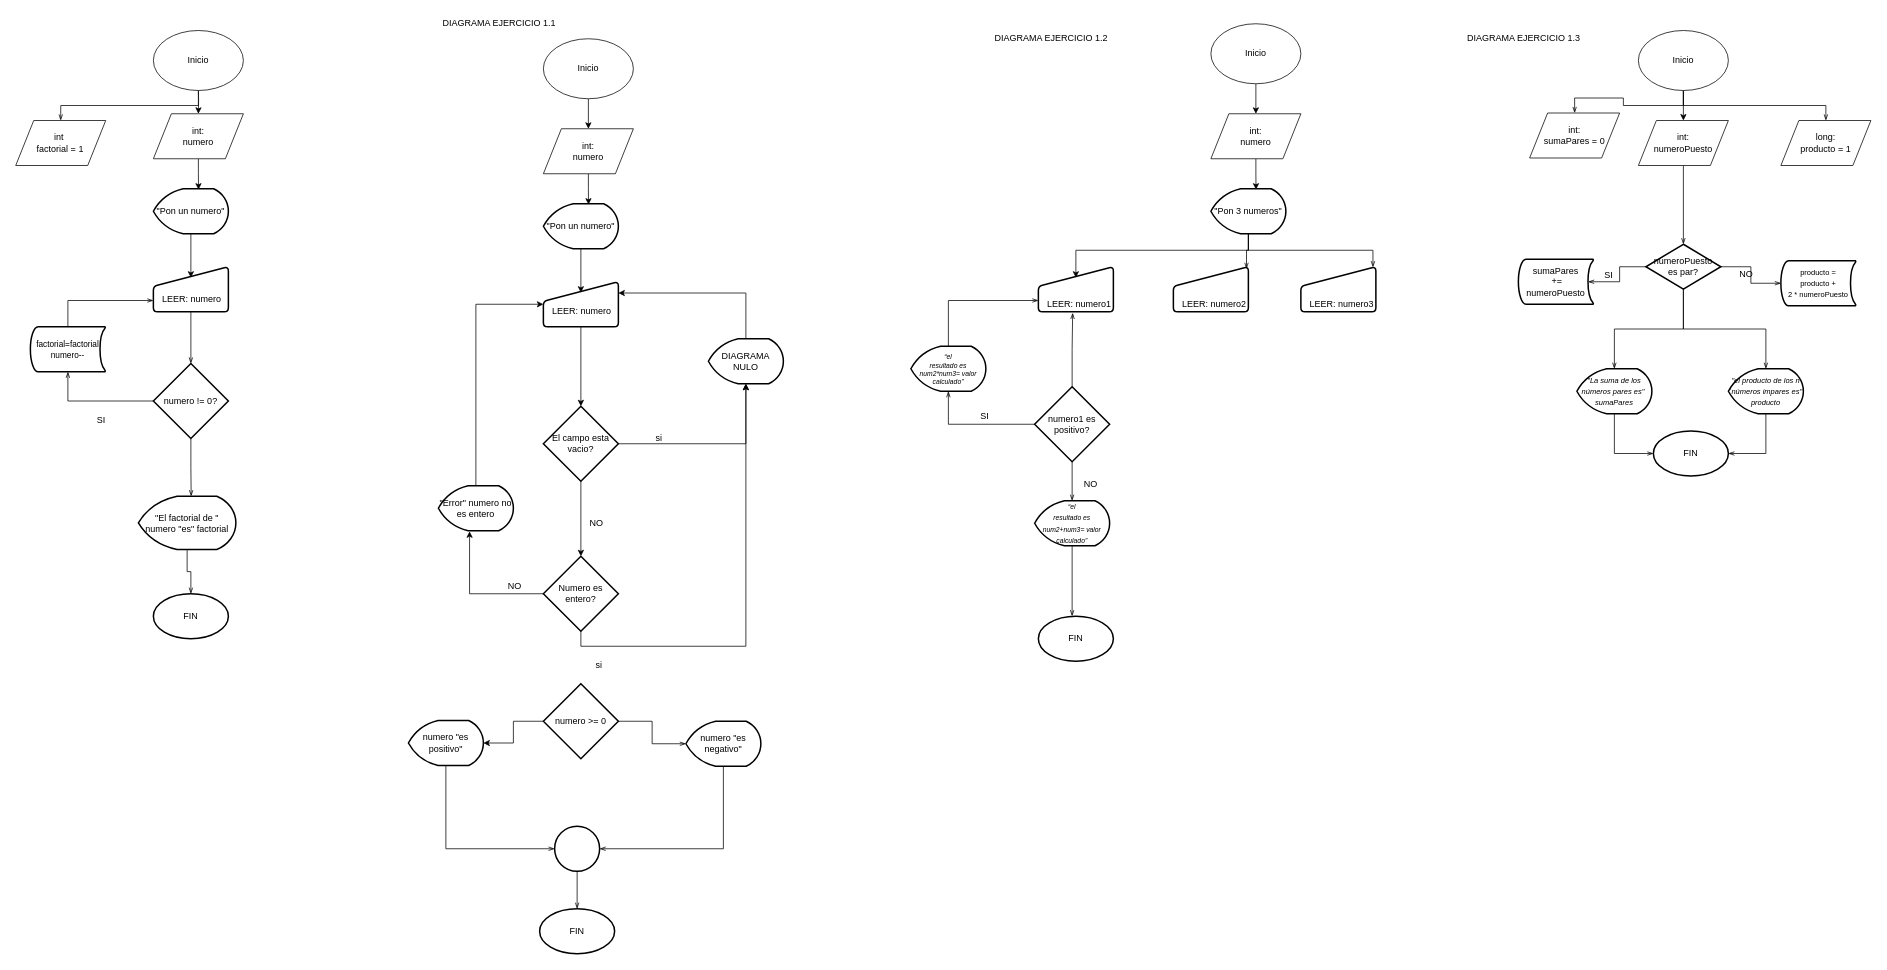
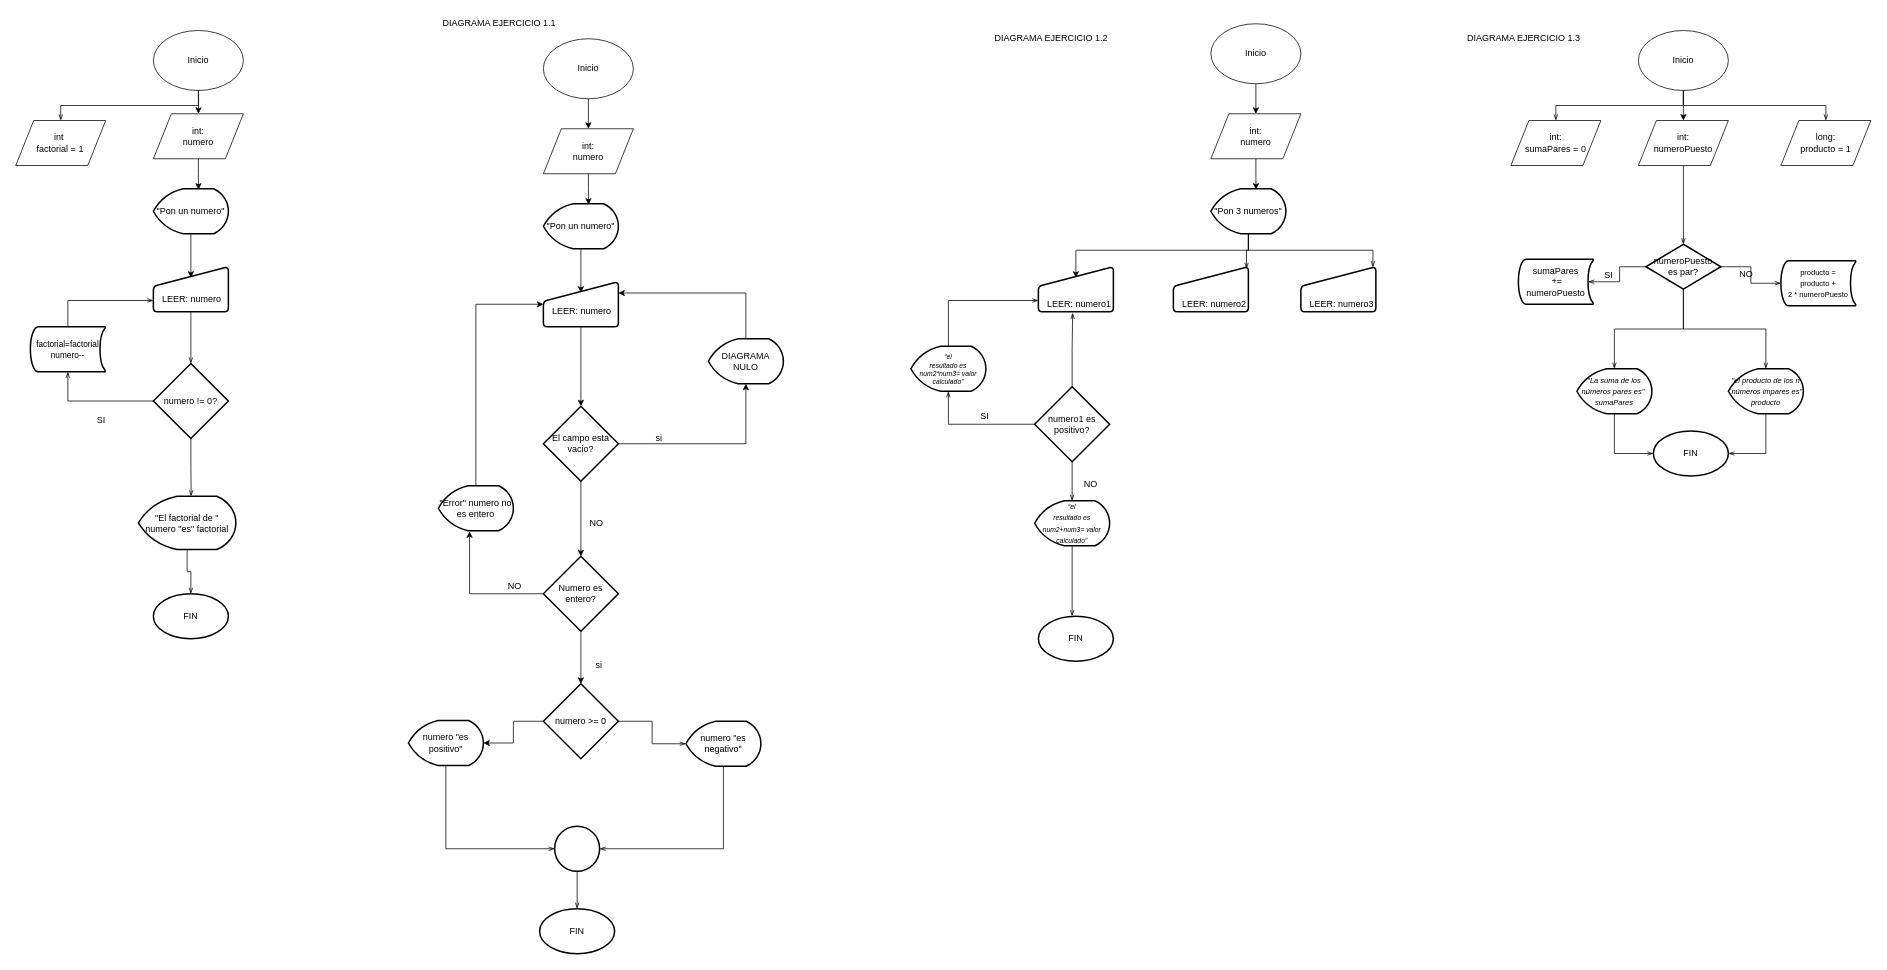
(1575, 135) -> (1556, 143)
(746, 629) -> (581, 646)
